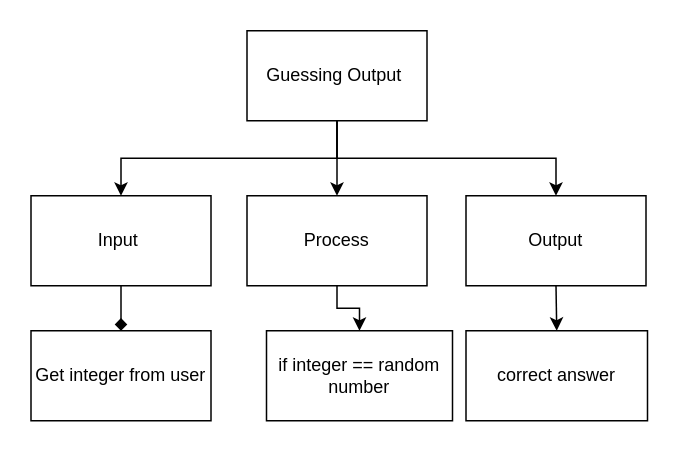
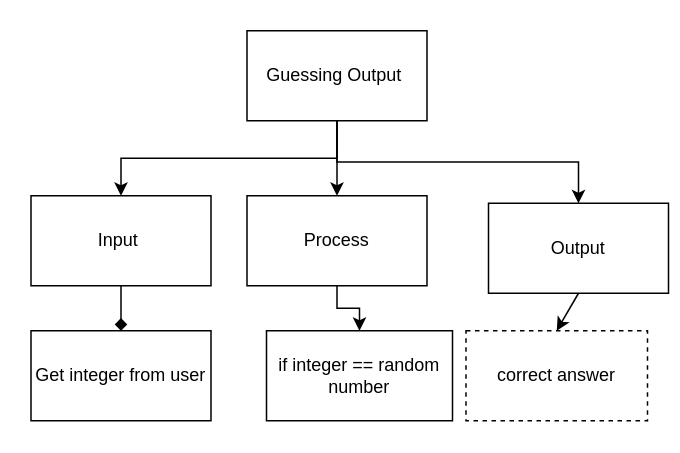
(556, 241) -> (578, 248)
(557, 376) -> (557, 376)
